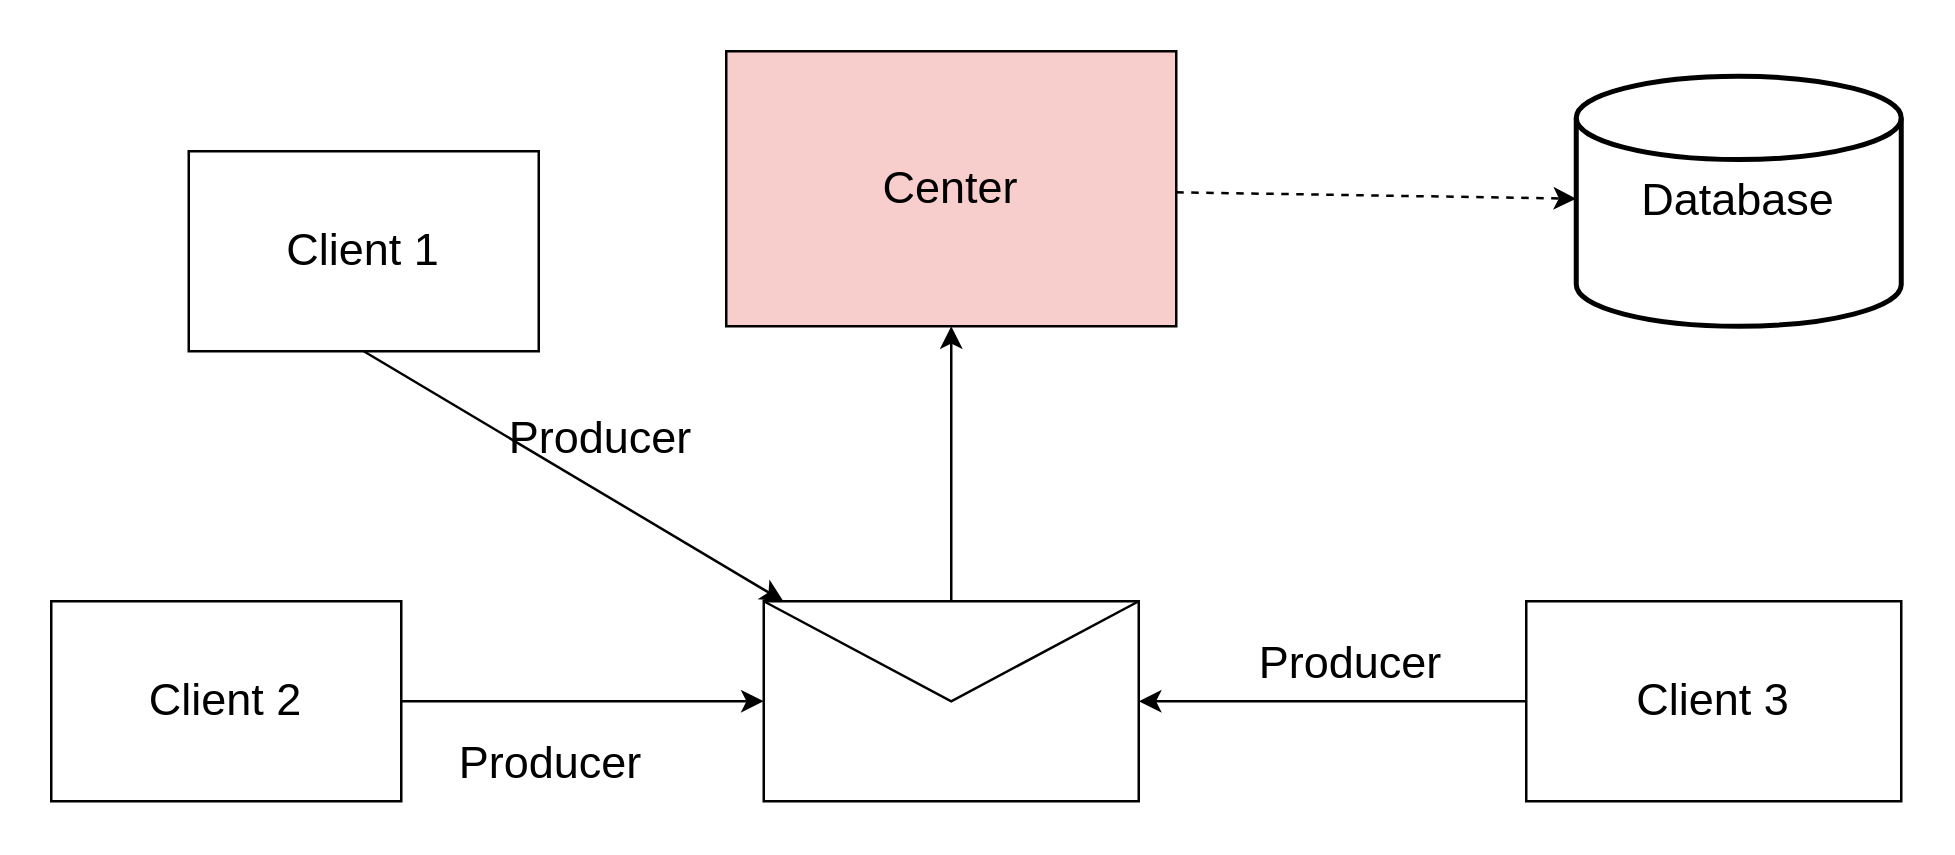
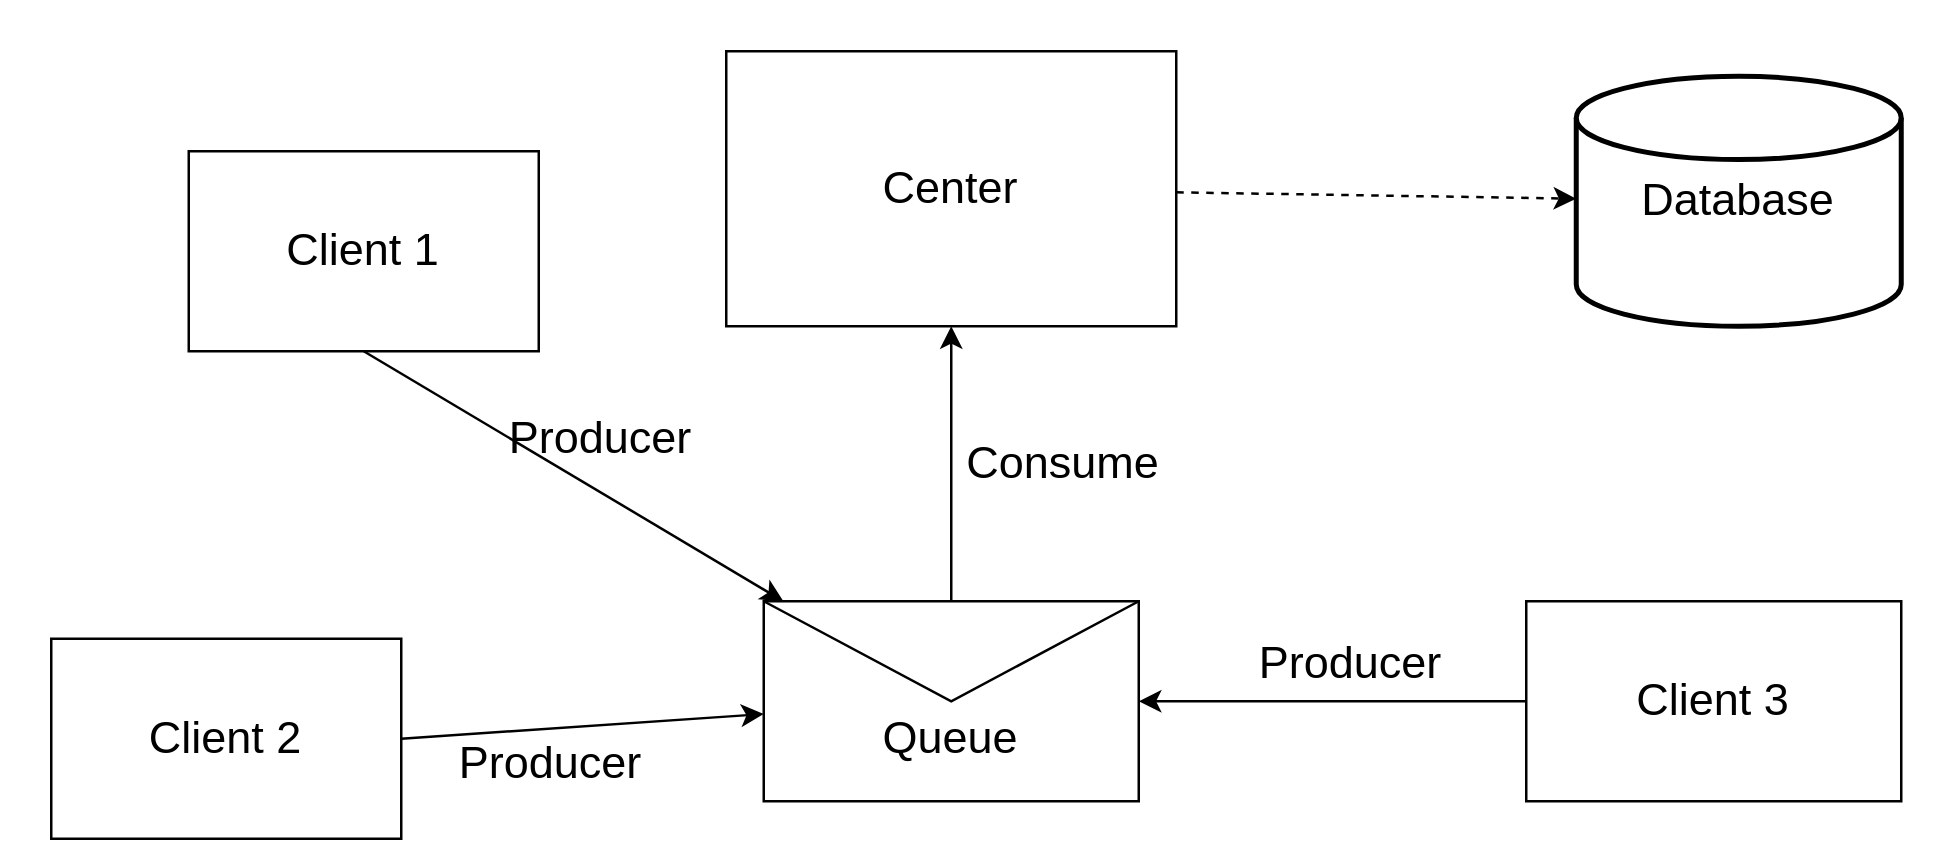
(951, 189) -> (951, 189)
none -> (1064, 464)
(226, 701) -> (226, 739)
none -> (951, 739)
